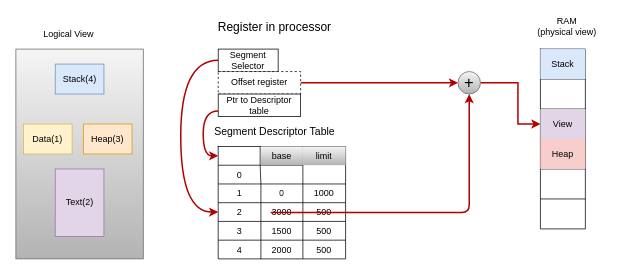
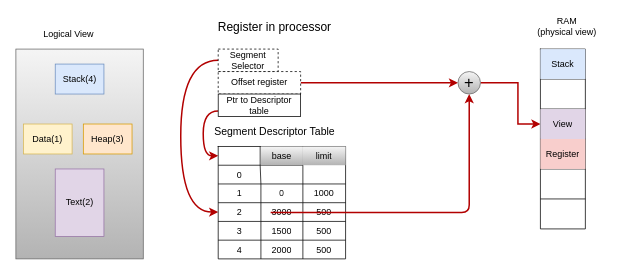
(248, 60) -> (248, 60)
(563, 154) -> (563, 154)
